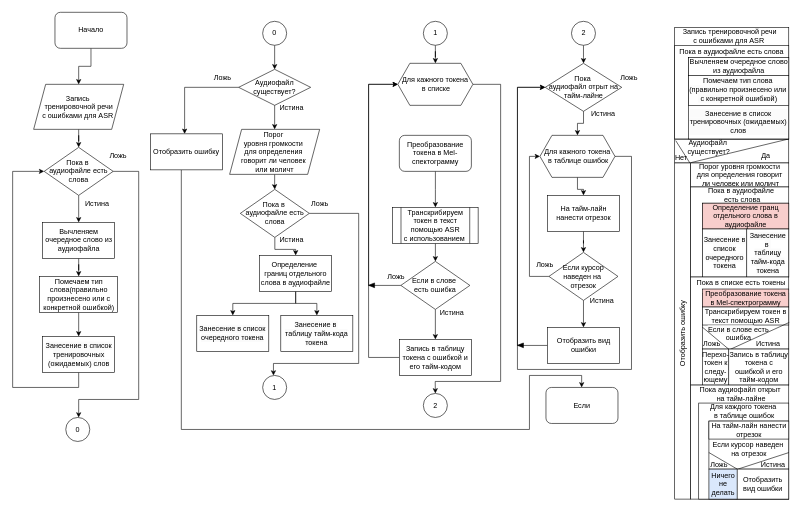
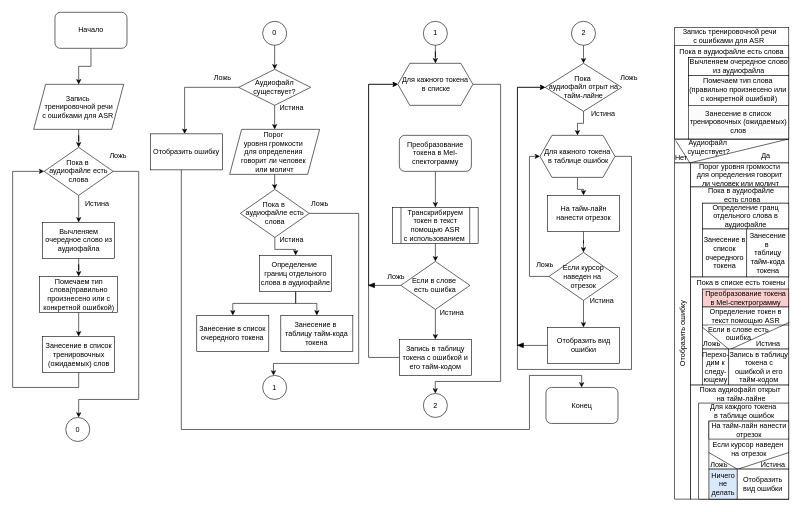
(745, 216) -> (745, 216)
(746, 316) -> (746, 316)
(716, 367) -> (716, 367)
(582, 405) -> (582, 405)
